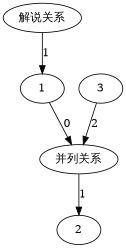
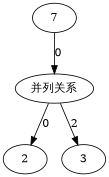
(42, 18) -> none
(42, 89) -> (54, 18)
(91, 120) -> (68, 120)
(83, 195) -> (46, 124)
